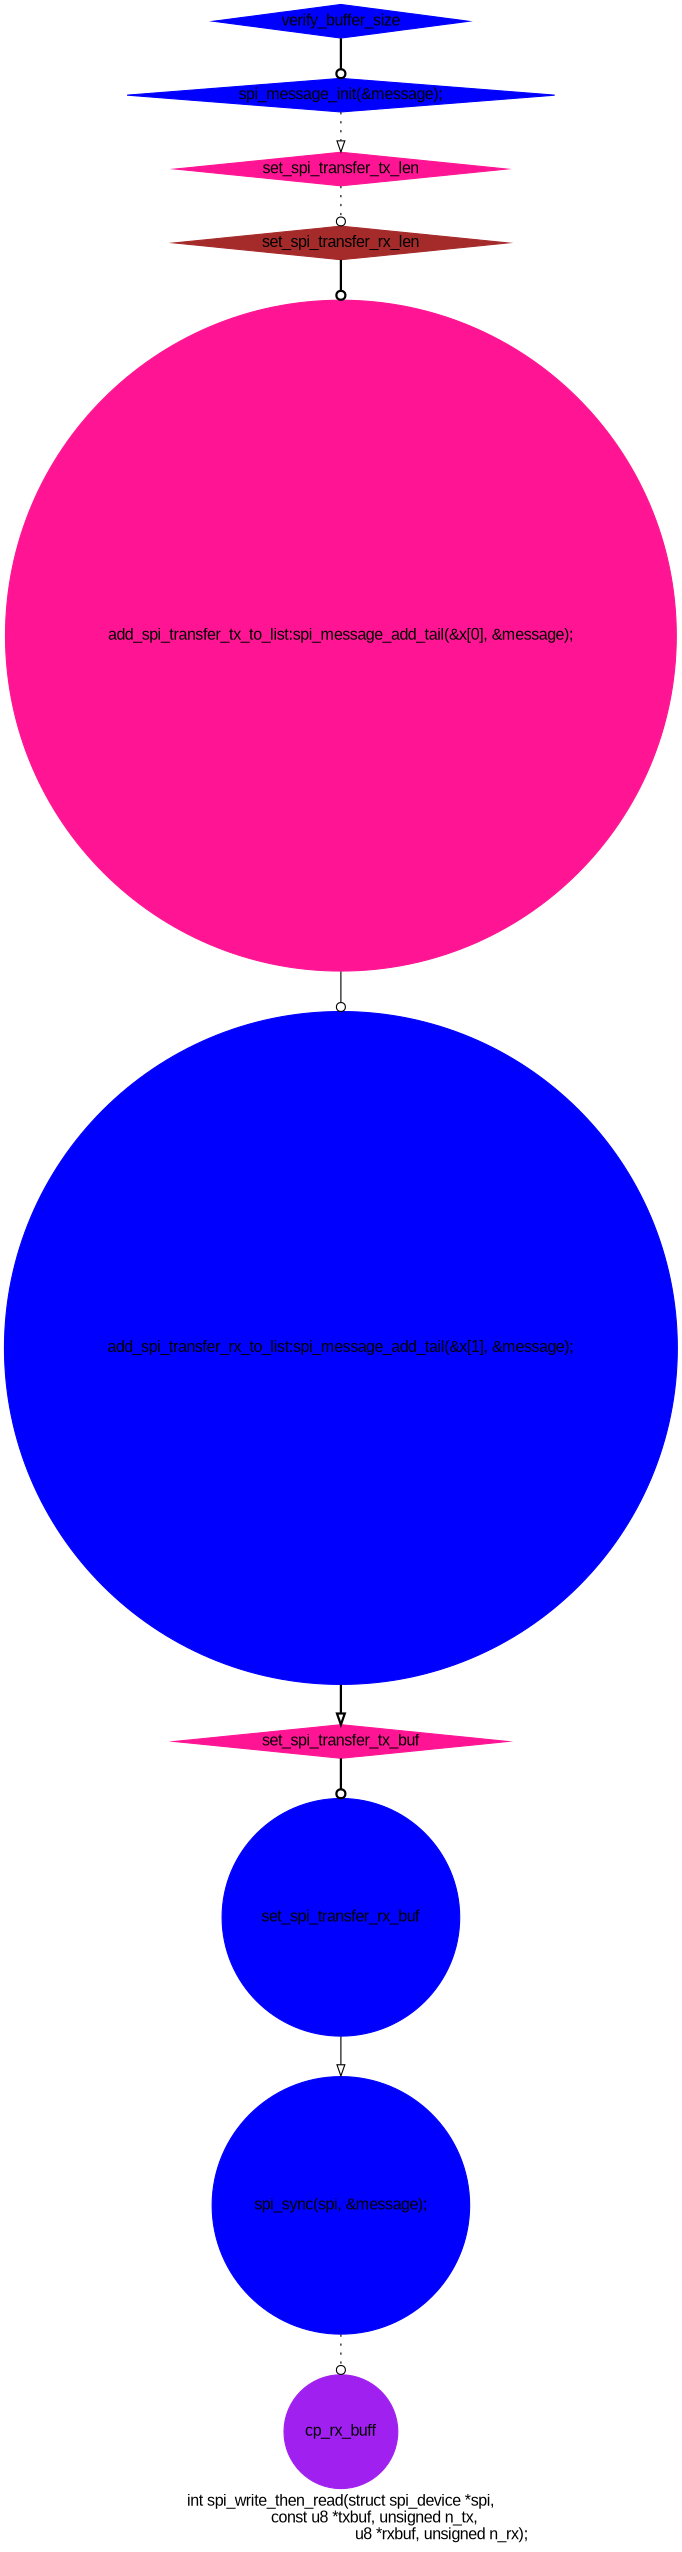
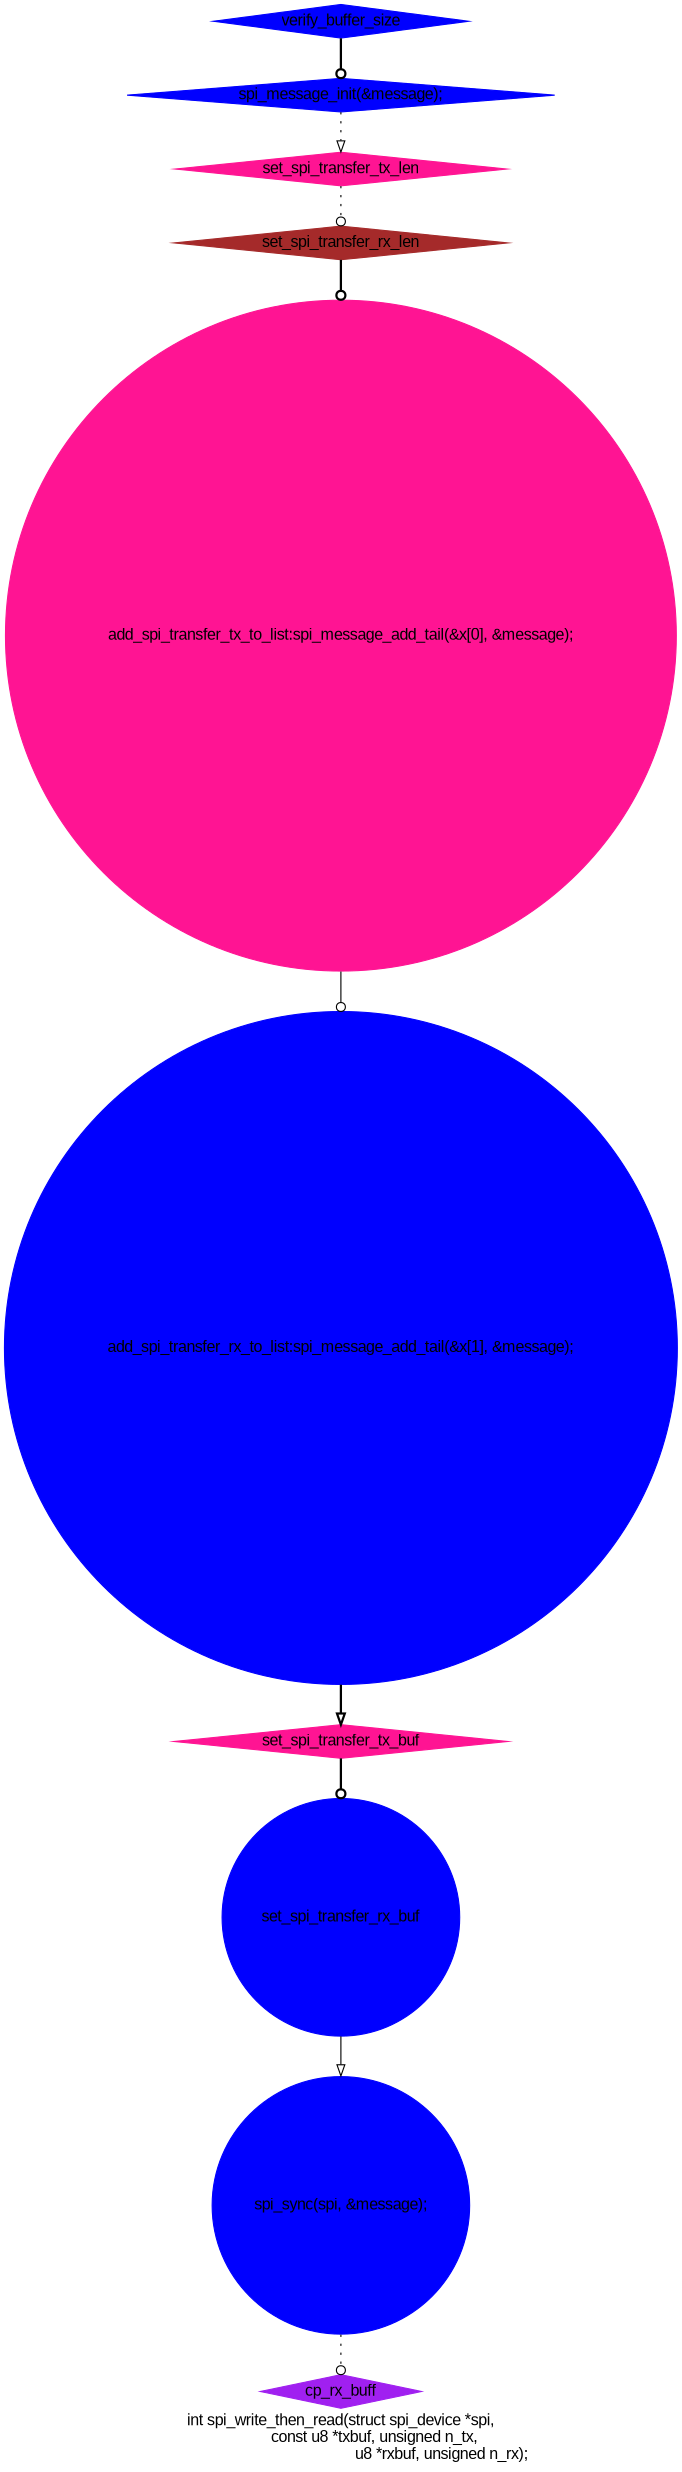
(341, 2432) -> (341, 2391)
